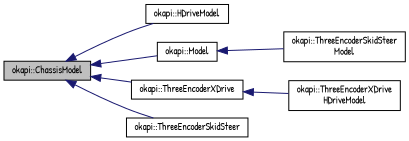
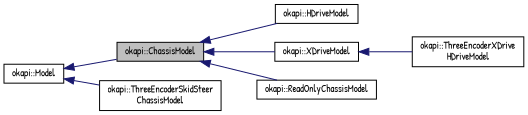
(345, 47) -> (160, 96)
(129, 60) -> (95, 63)
(187, 90) -> (317, 52)
(187, 127) -> (317, 90)
